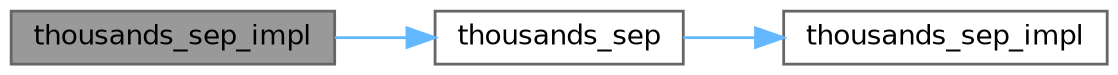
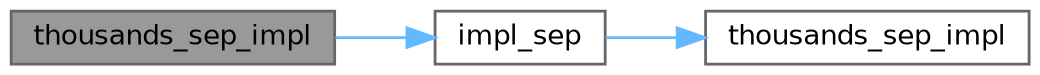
(559, 38) -> (520, 38)
